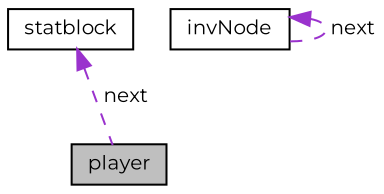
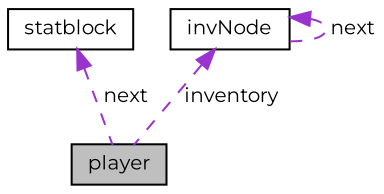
none -> (168, 105)
